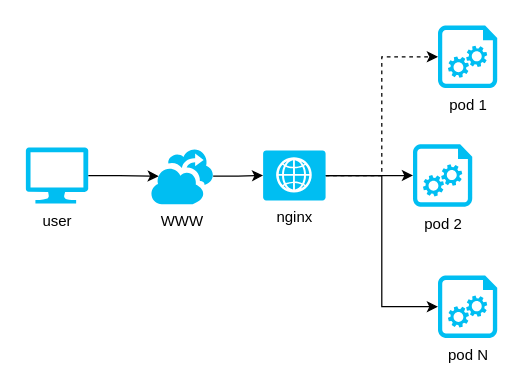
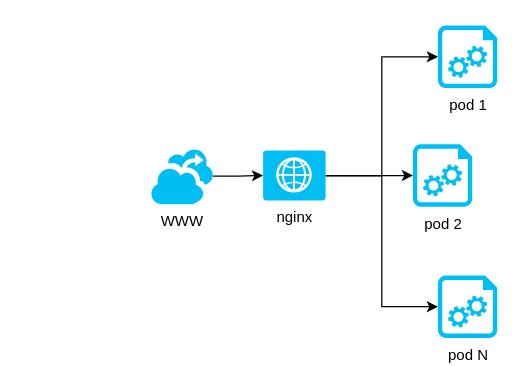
(382, 91) -> (382, 91)
(57, 176) -> none
(119, 176) -> none
